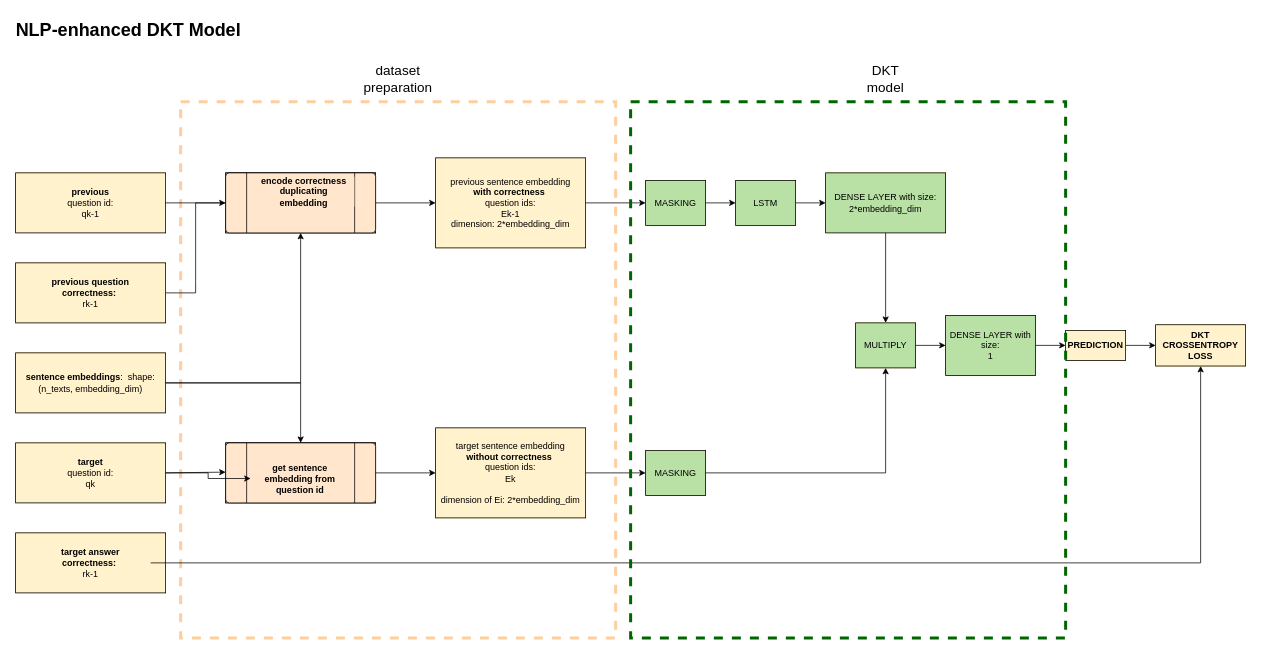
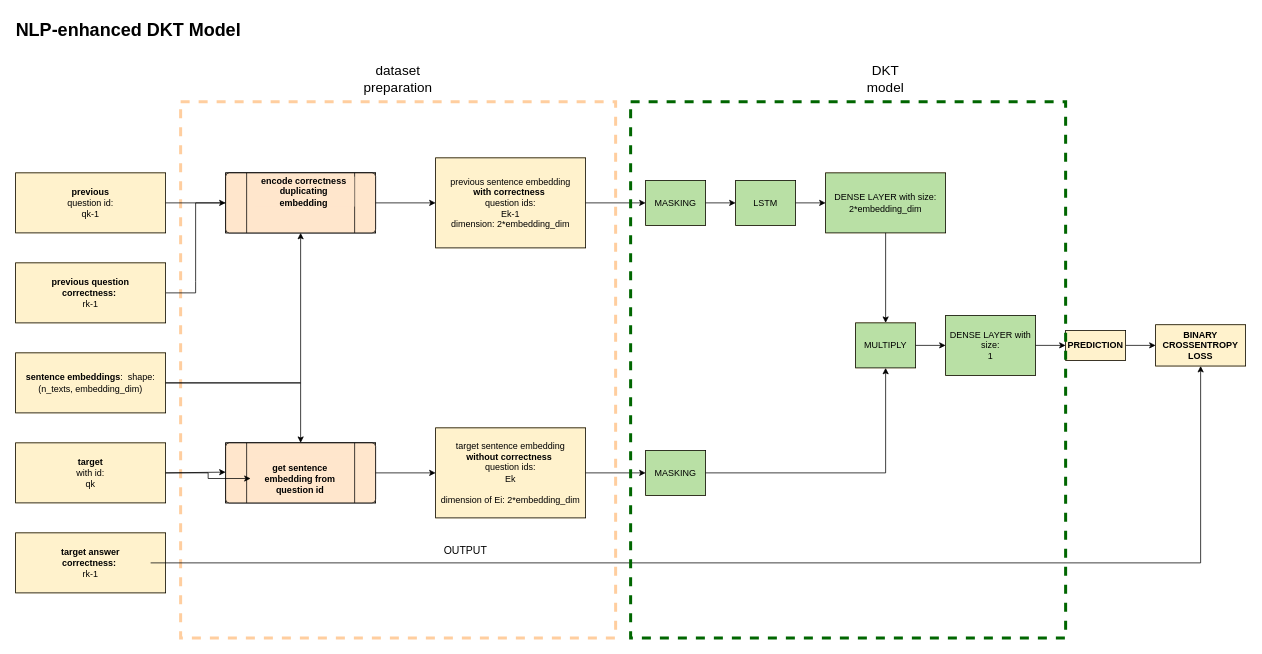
(1200, 345) -> (1200, 345)
(90, 473) -> (90, 473)
none -> (465, 551)
